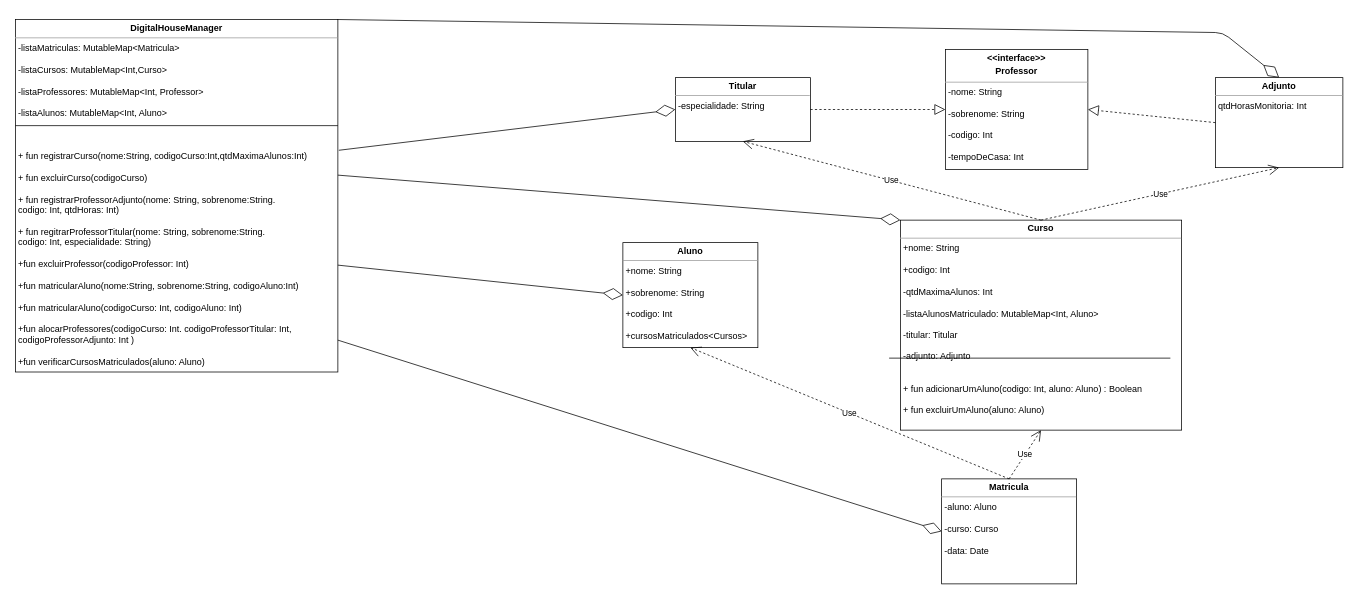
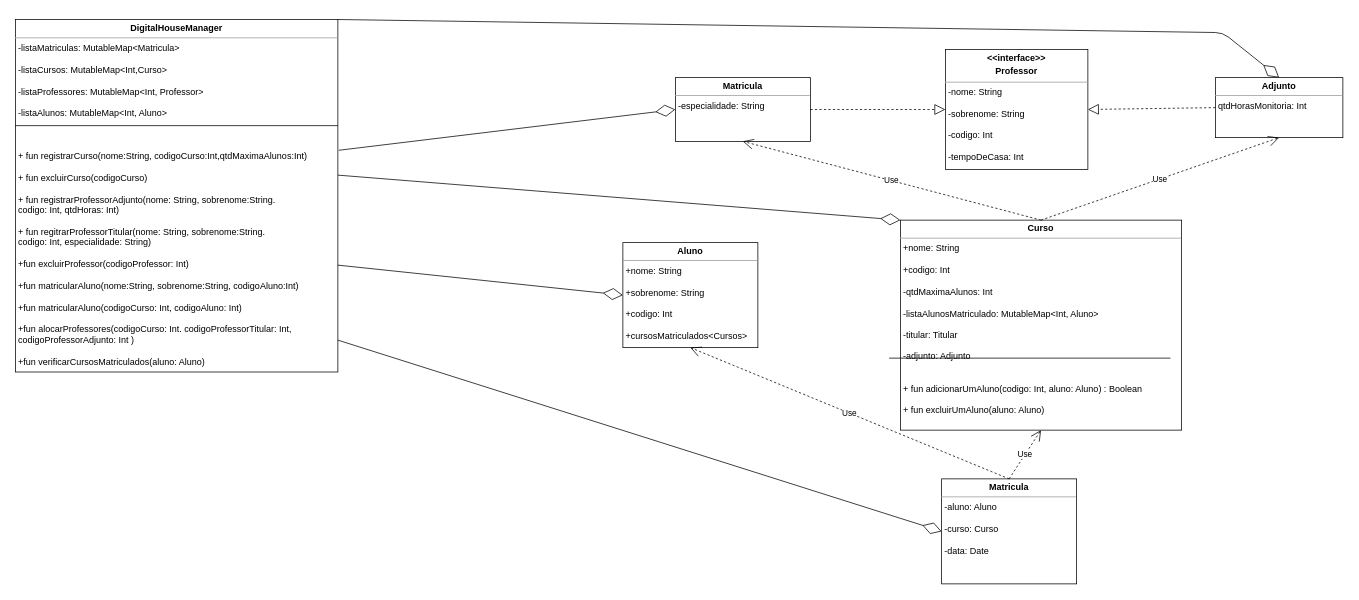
(724, 88) -> (724, 88)
(1279, 123) -> (1279, 108)
